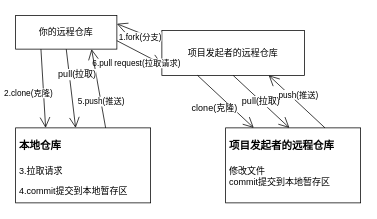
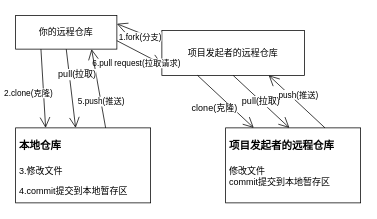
(73, 137) -> (73, 137)
